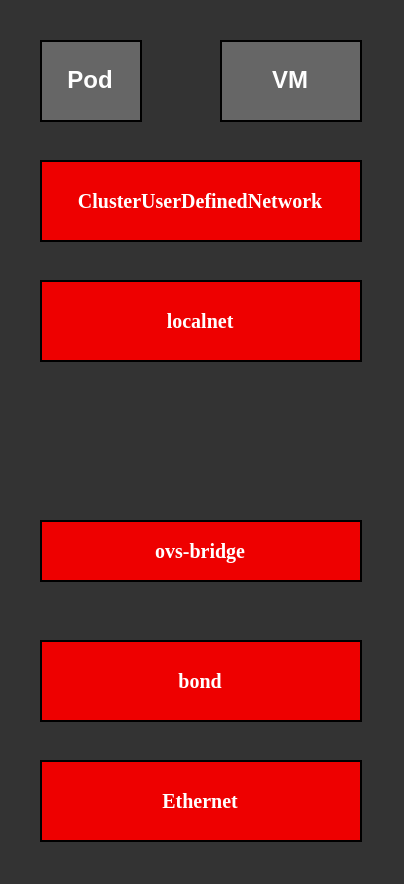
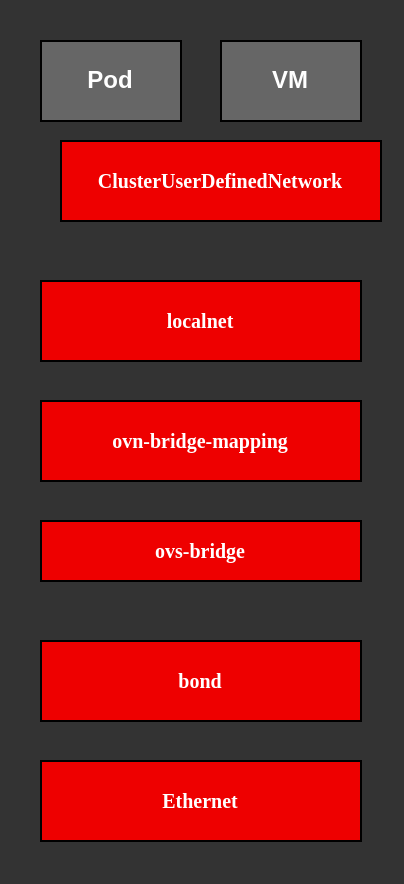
(91, 81) -> (111, 81)
(201, 201) -> (221, 181)
none -> (201, 441)
